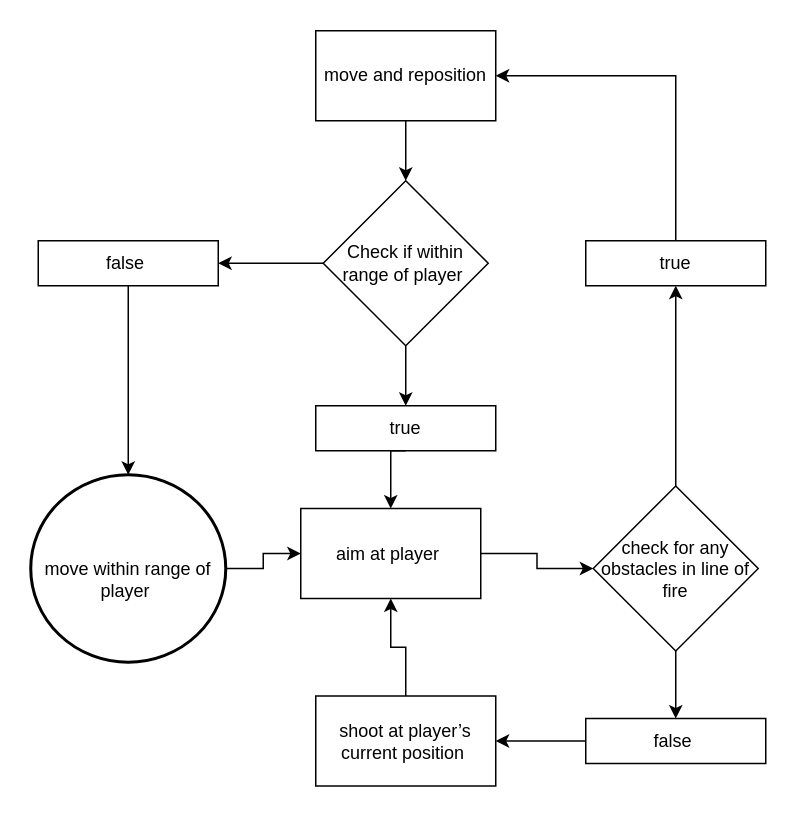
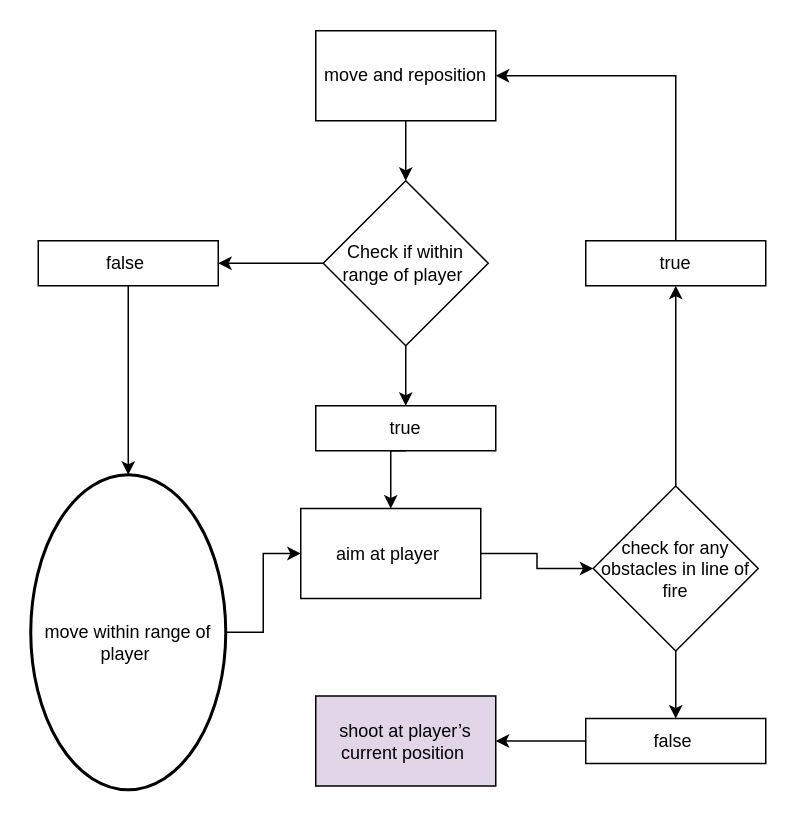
(128, 569) -> (128, 632)
(403, 647) -> none
(406, 741) -> (406, 741)
